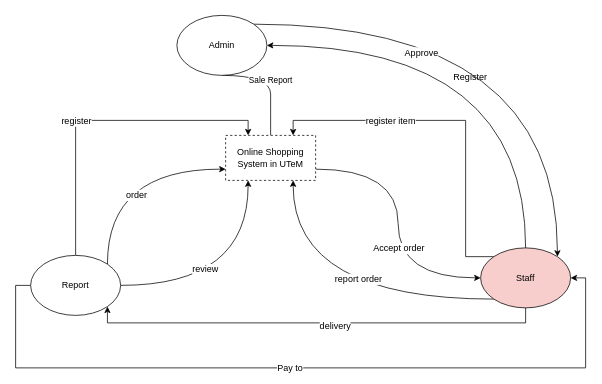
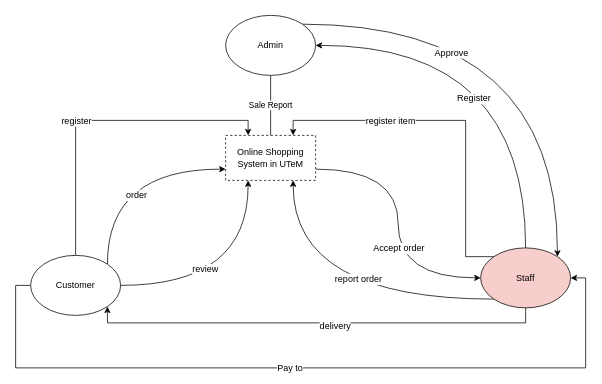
(222, 45) -> (270, 45)
(75, 285) -> (75, 285)
